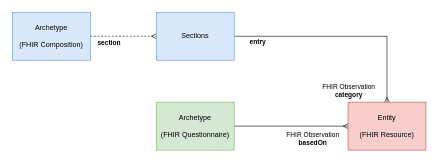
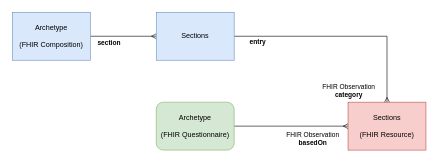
(123, 36) -> (123, 36)
(195, 126) -> (195, 126)
(387, 126) -> (387, 126)
